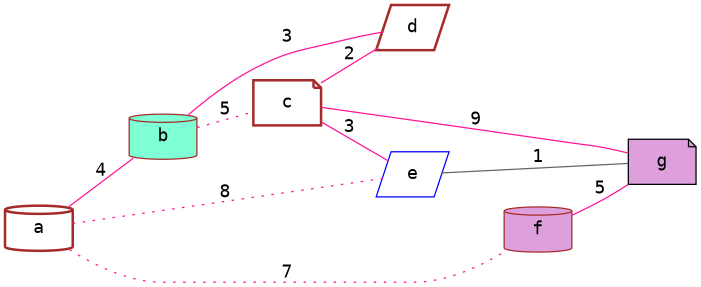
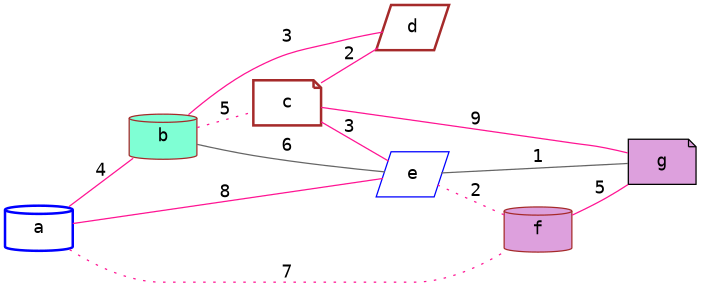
none -> (291, 161)
none -> (471, 200)
(228, 201) -> (228, 201)
(39, 228) -> (39, 228)
